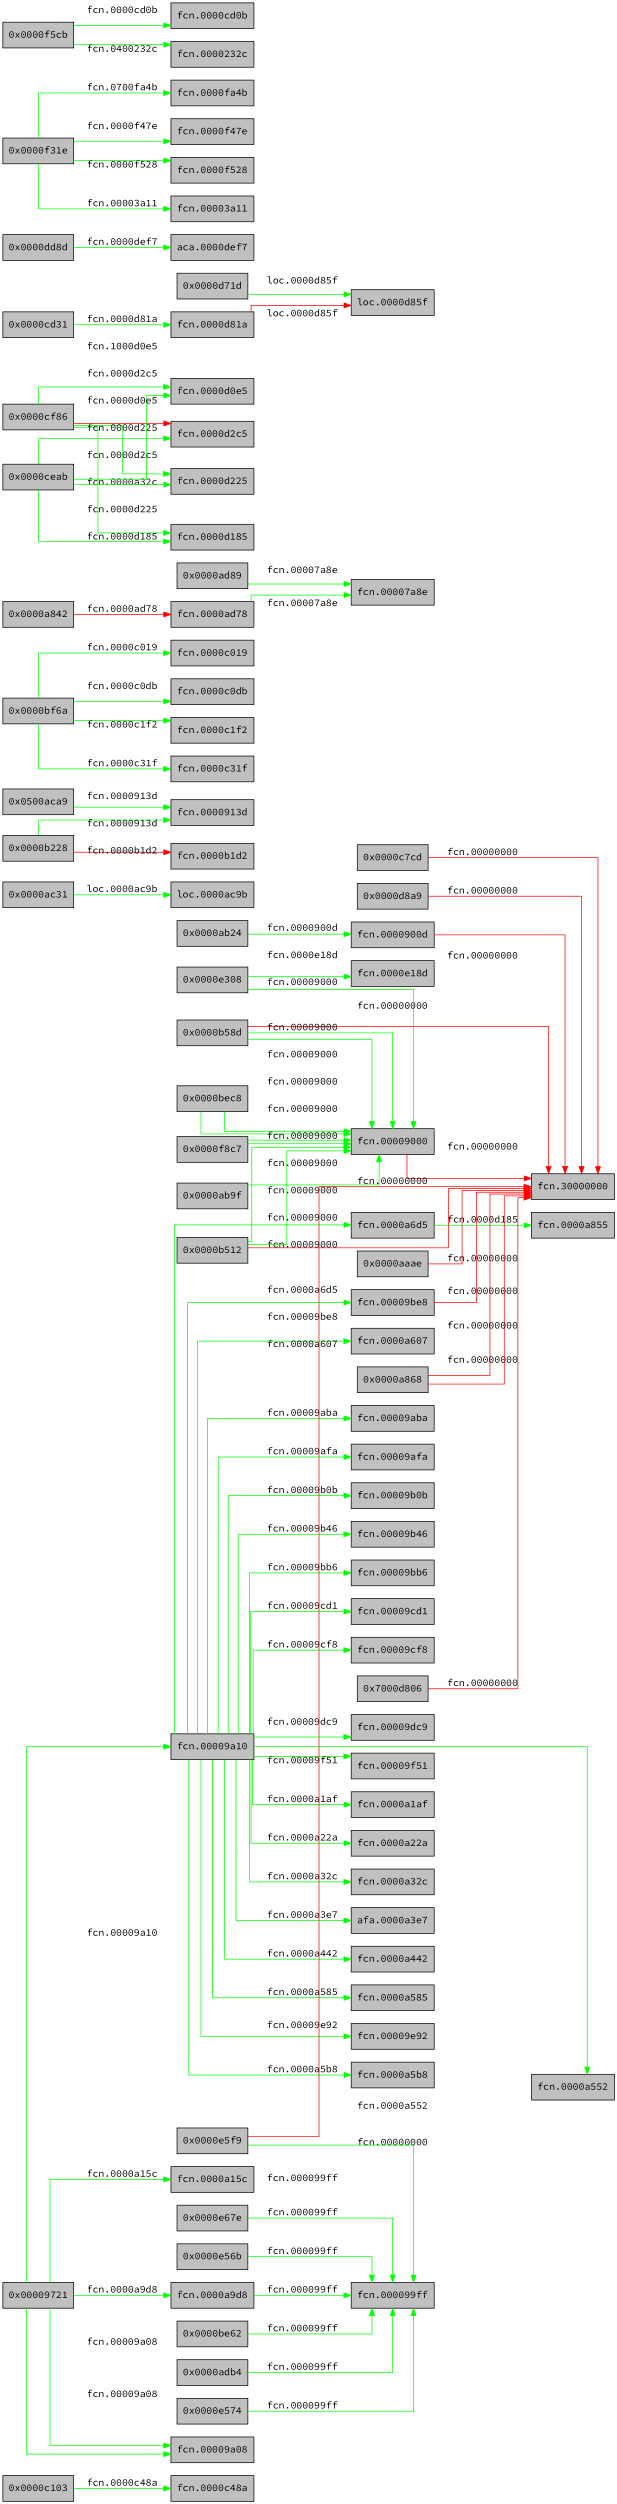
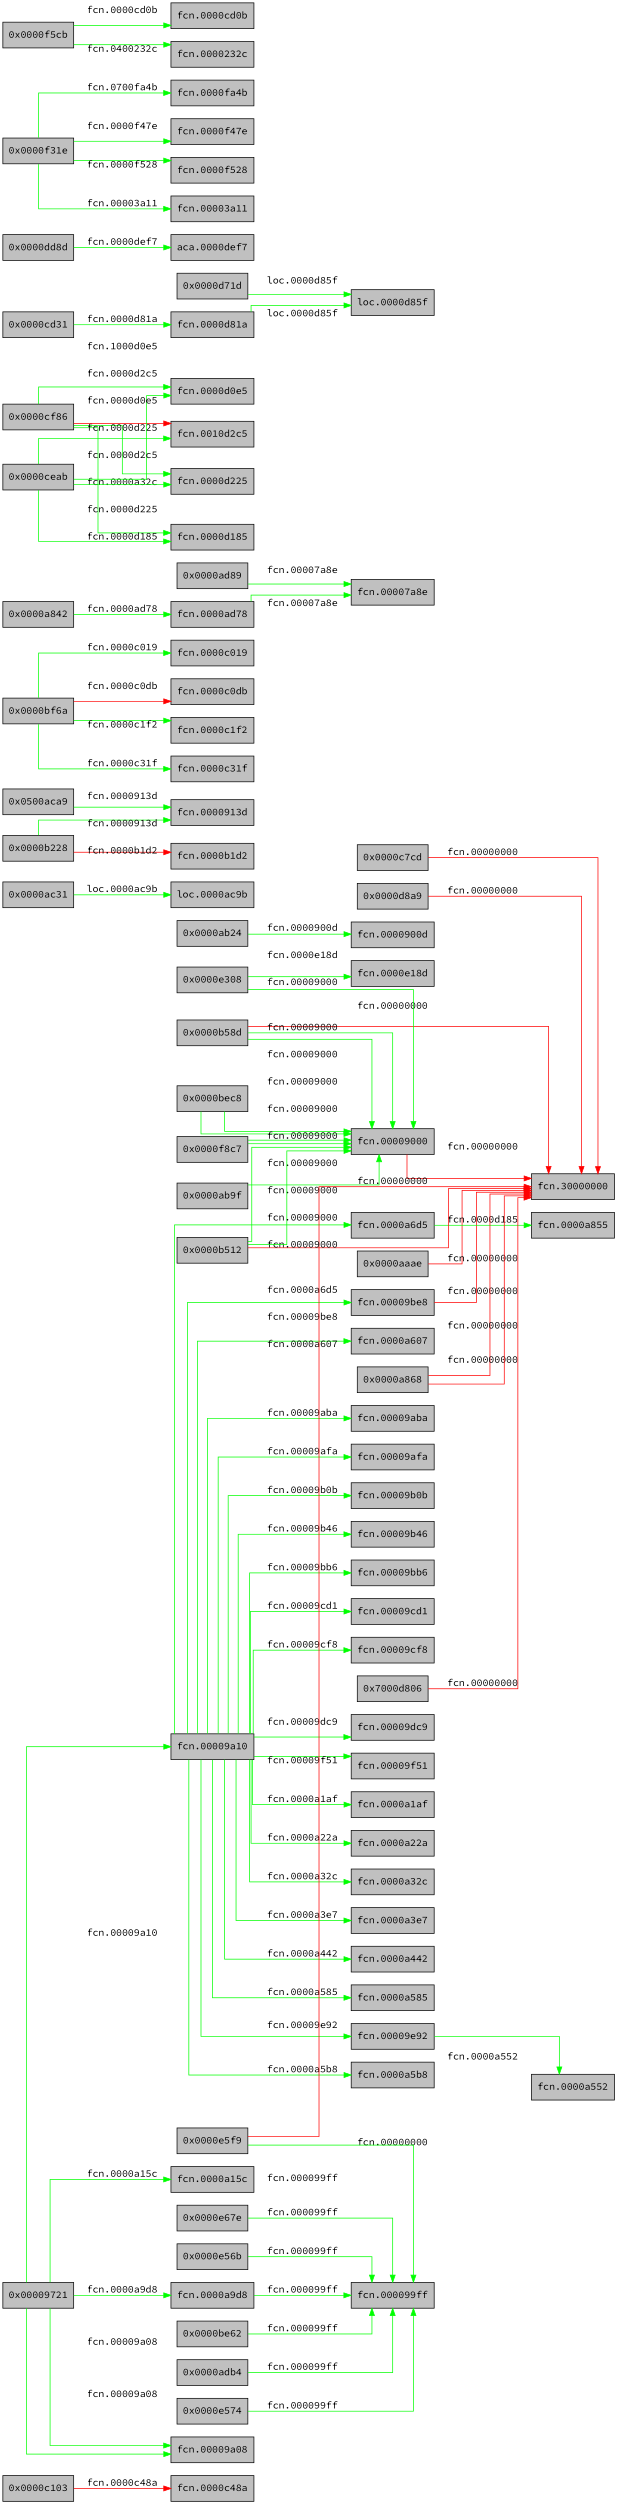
(294, 305) -> (294, 305)
(212, 434) -> (212, 434)
(119, 614) -> (119, 614)
(119, 701) -> (119, 701)
(565, 985) -> none
(581, 1747) -> (512, 2036)
(393, 1921) -> (393, 1921)
(119, 2488) -> (119, 2488)
